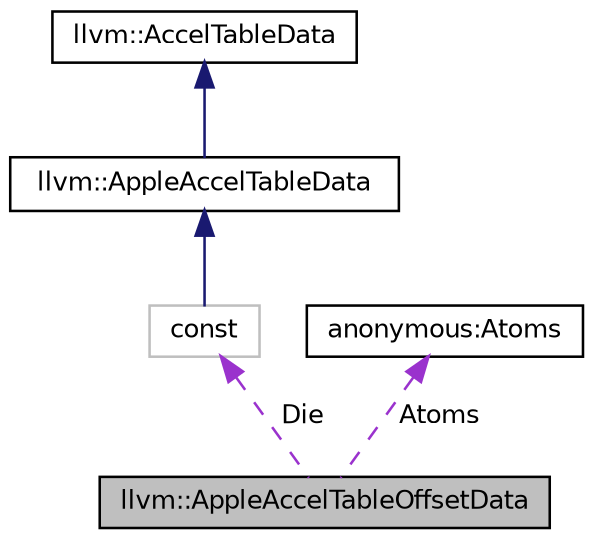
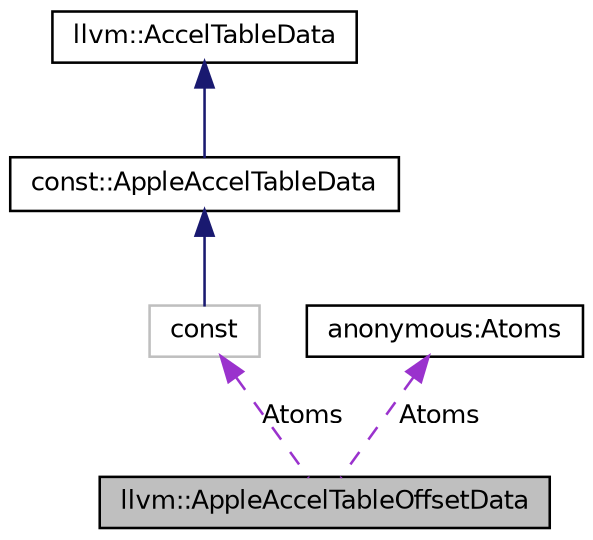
(205, 184) -> (205, 184)
(299, 417) -> (299, 417)
